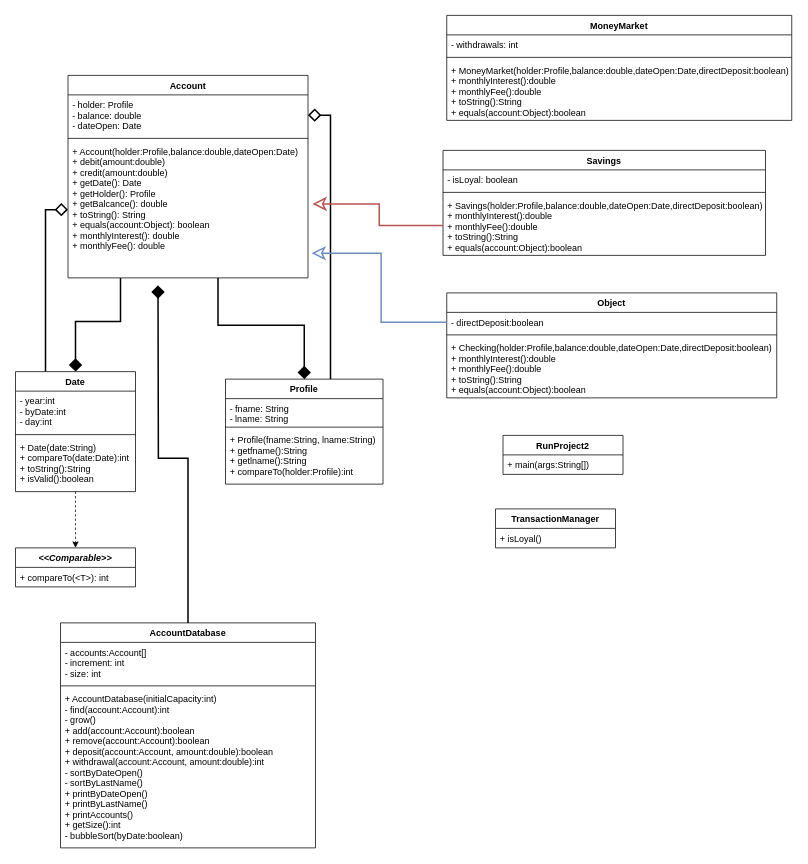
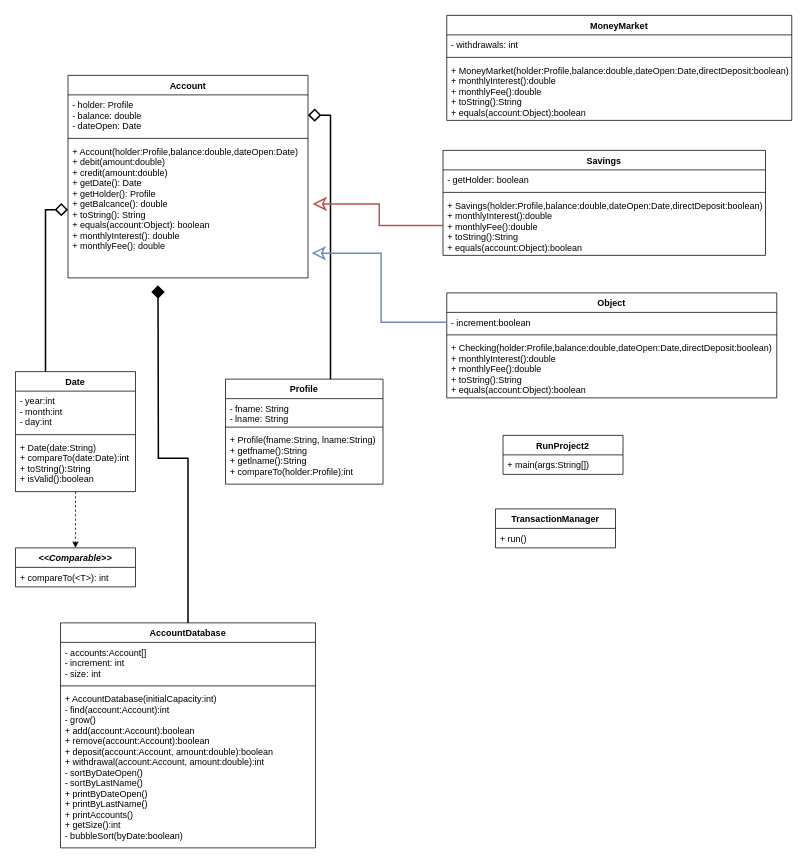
(485, 180) -> (492, 180)
(100, 321) -> none
(503, 323) -> (494, 323)
(258, 325) -> none
(41, 401) -> (41, 401)
(524, 539) -> (516, 539)
